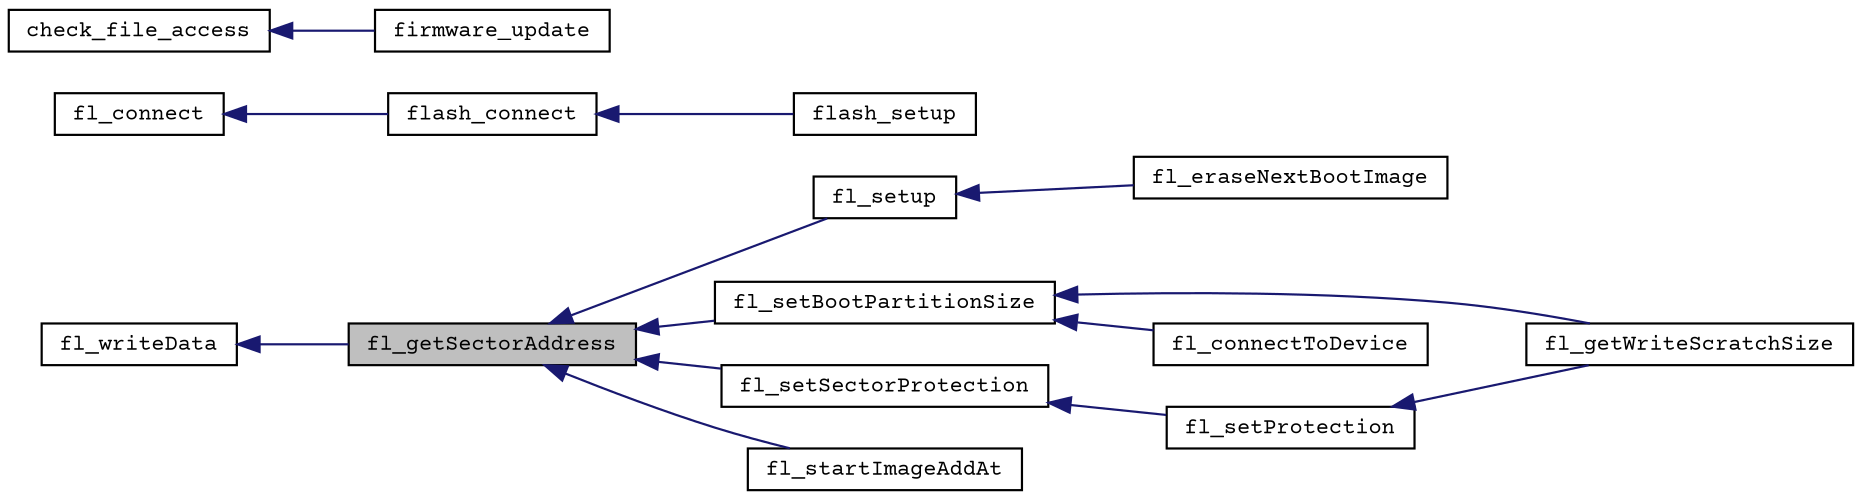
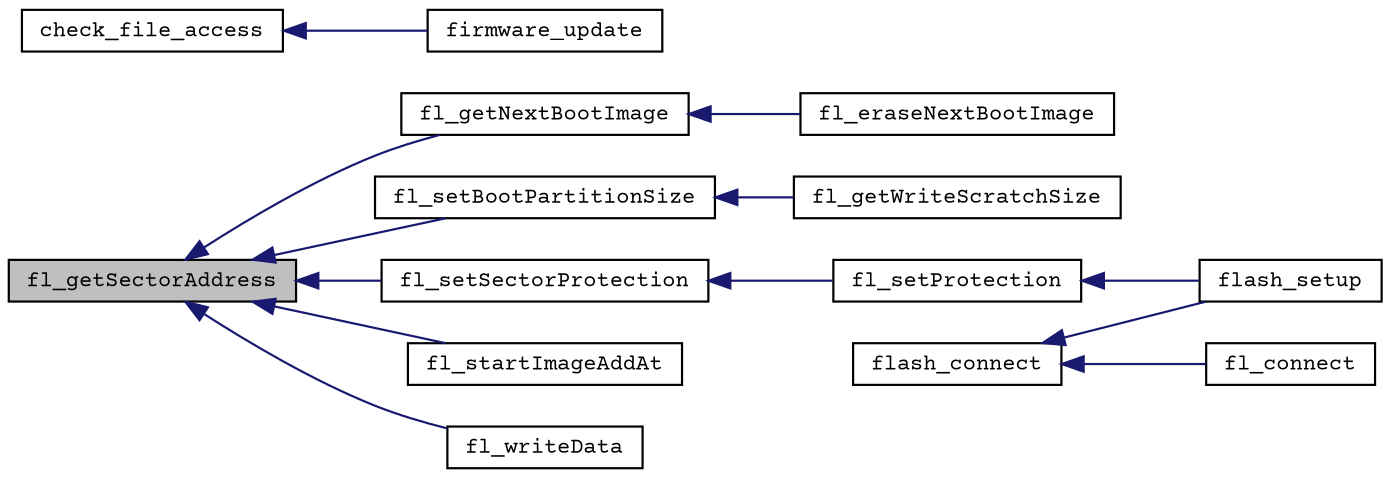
(317, 114) -> (1145, 364)
(885, 197) -> (545, 114)
(304, 344) -> (321, 381)
(1291, 344) -> none
(1501, 384) -> (1151, 281)
